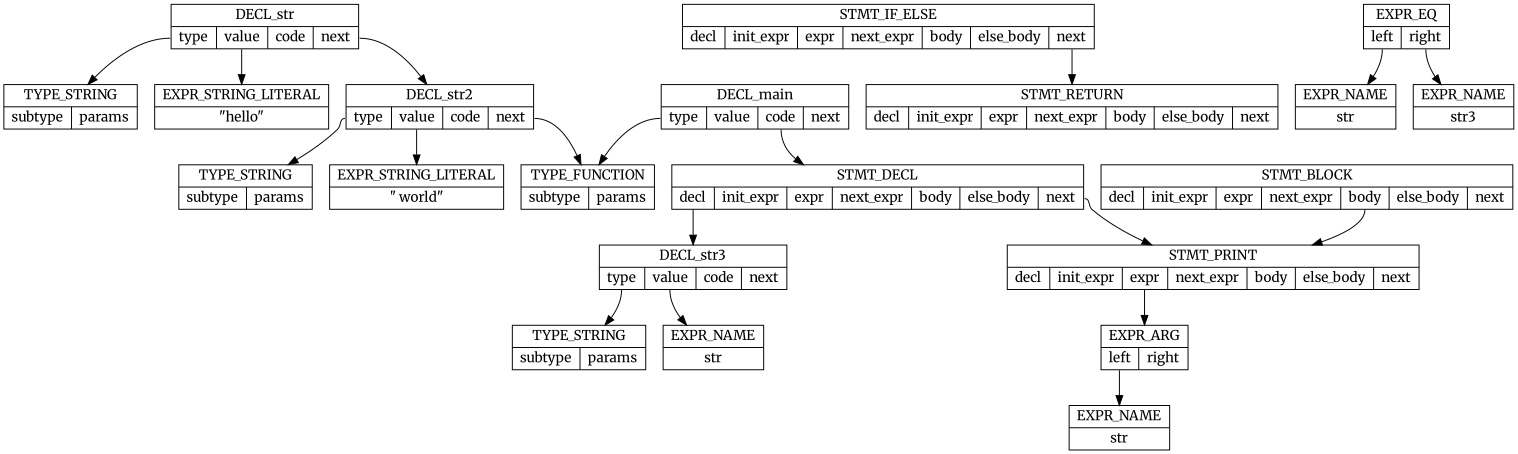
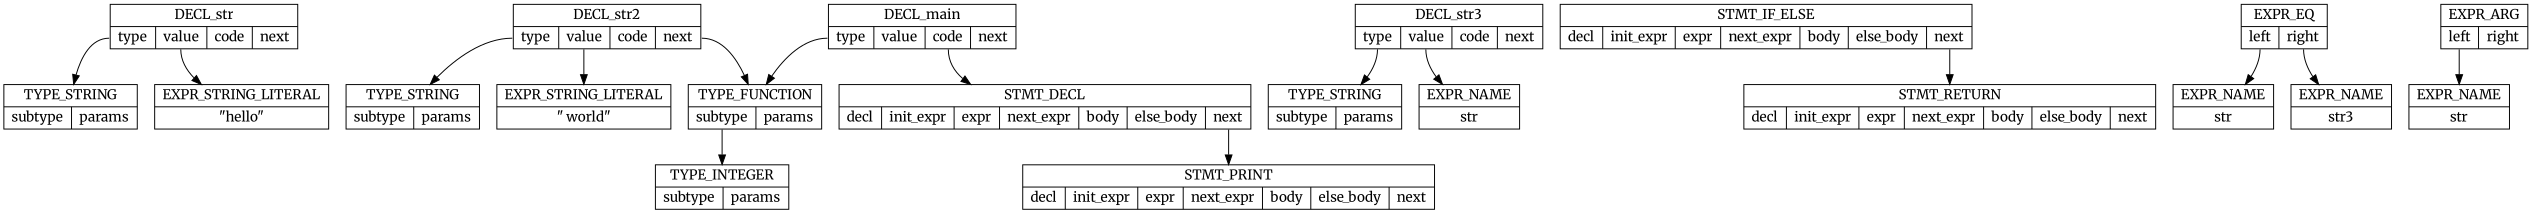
(394, 50) -> none
none -> (722, 187)
(1307, 187) -> none
(693, 222) -> none
(1145, 303) -> none
